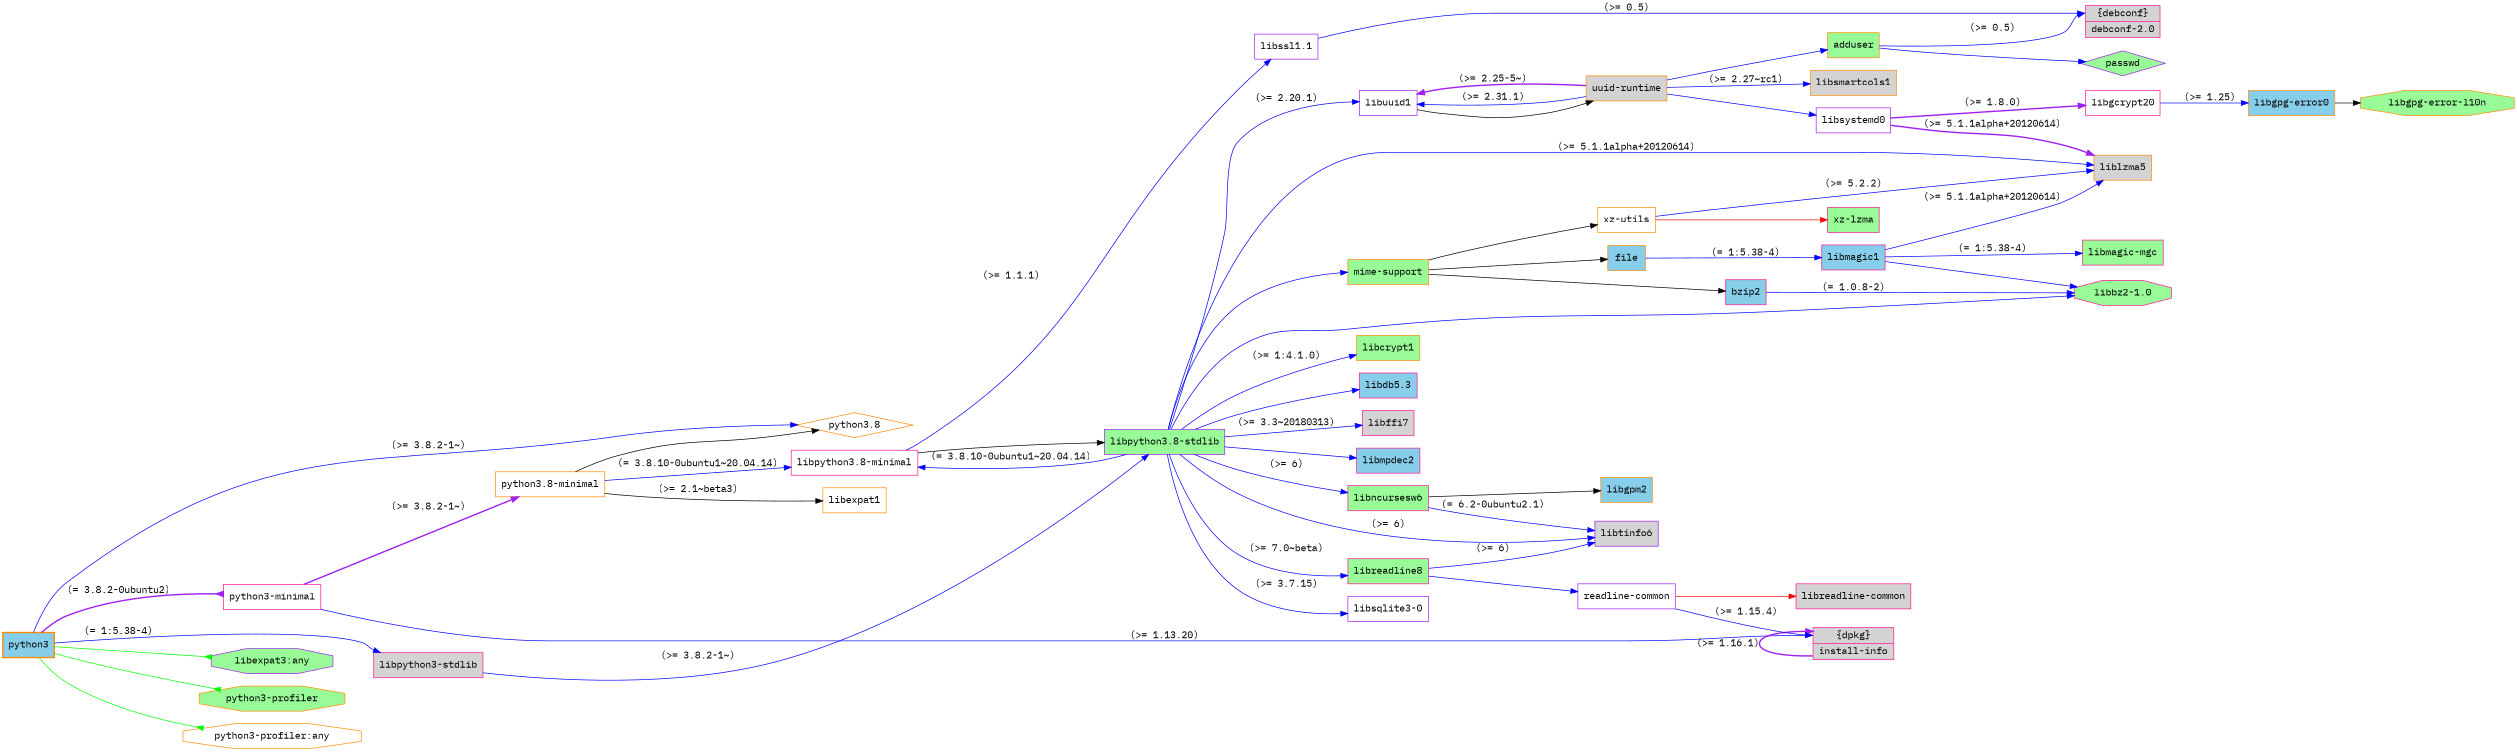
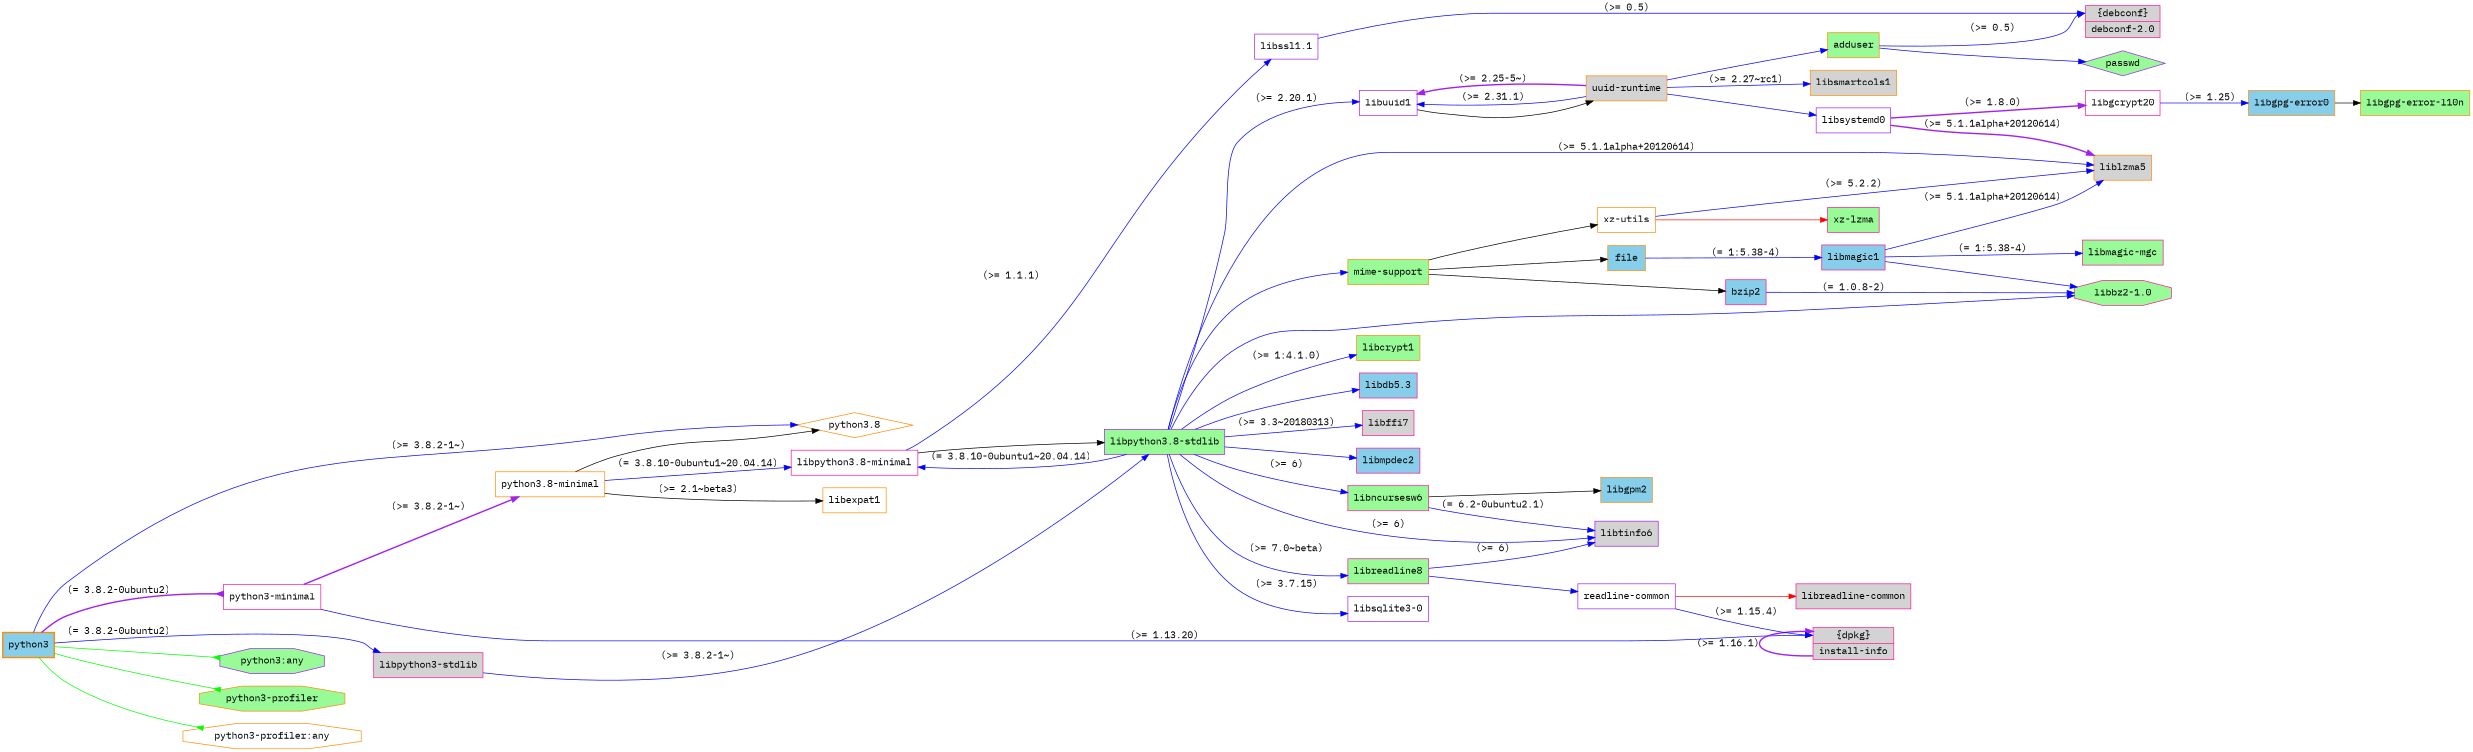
(2437, 103) -> (2415, 103)
(119, 631) -> (119, 631)
(272, 661) -> (272, 661)
